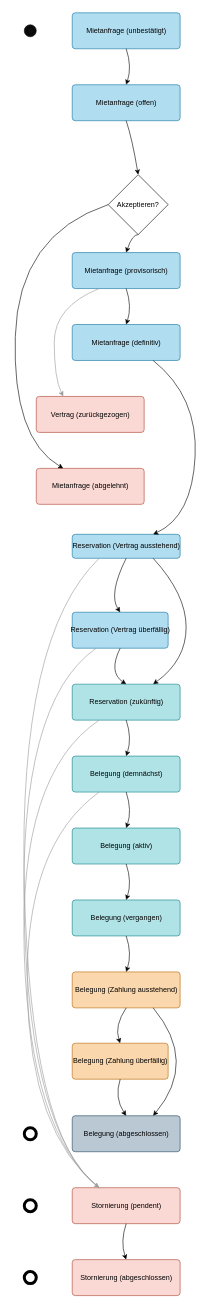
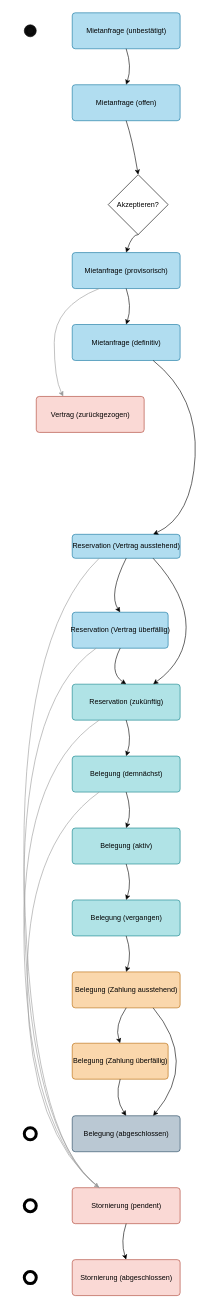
(38, 255) -> none
(90, 486) -> none
